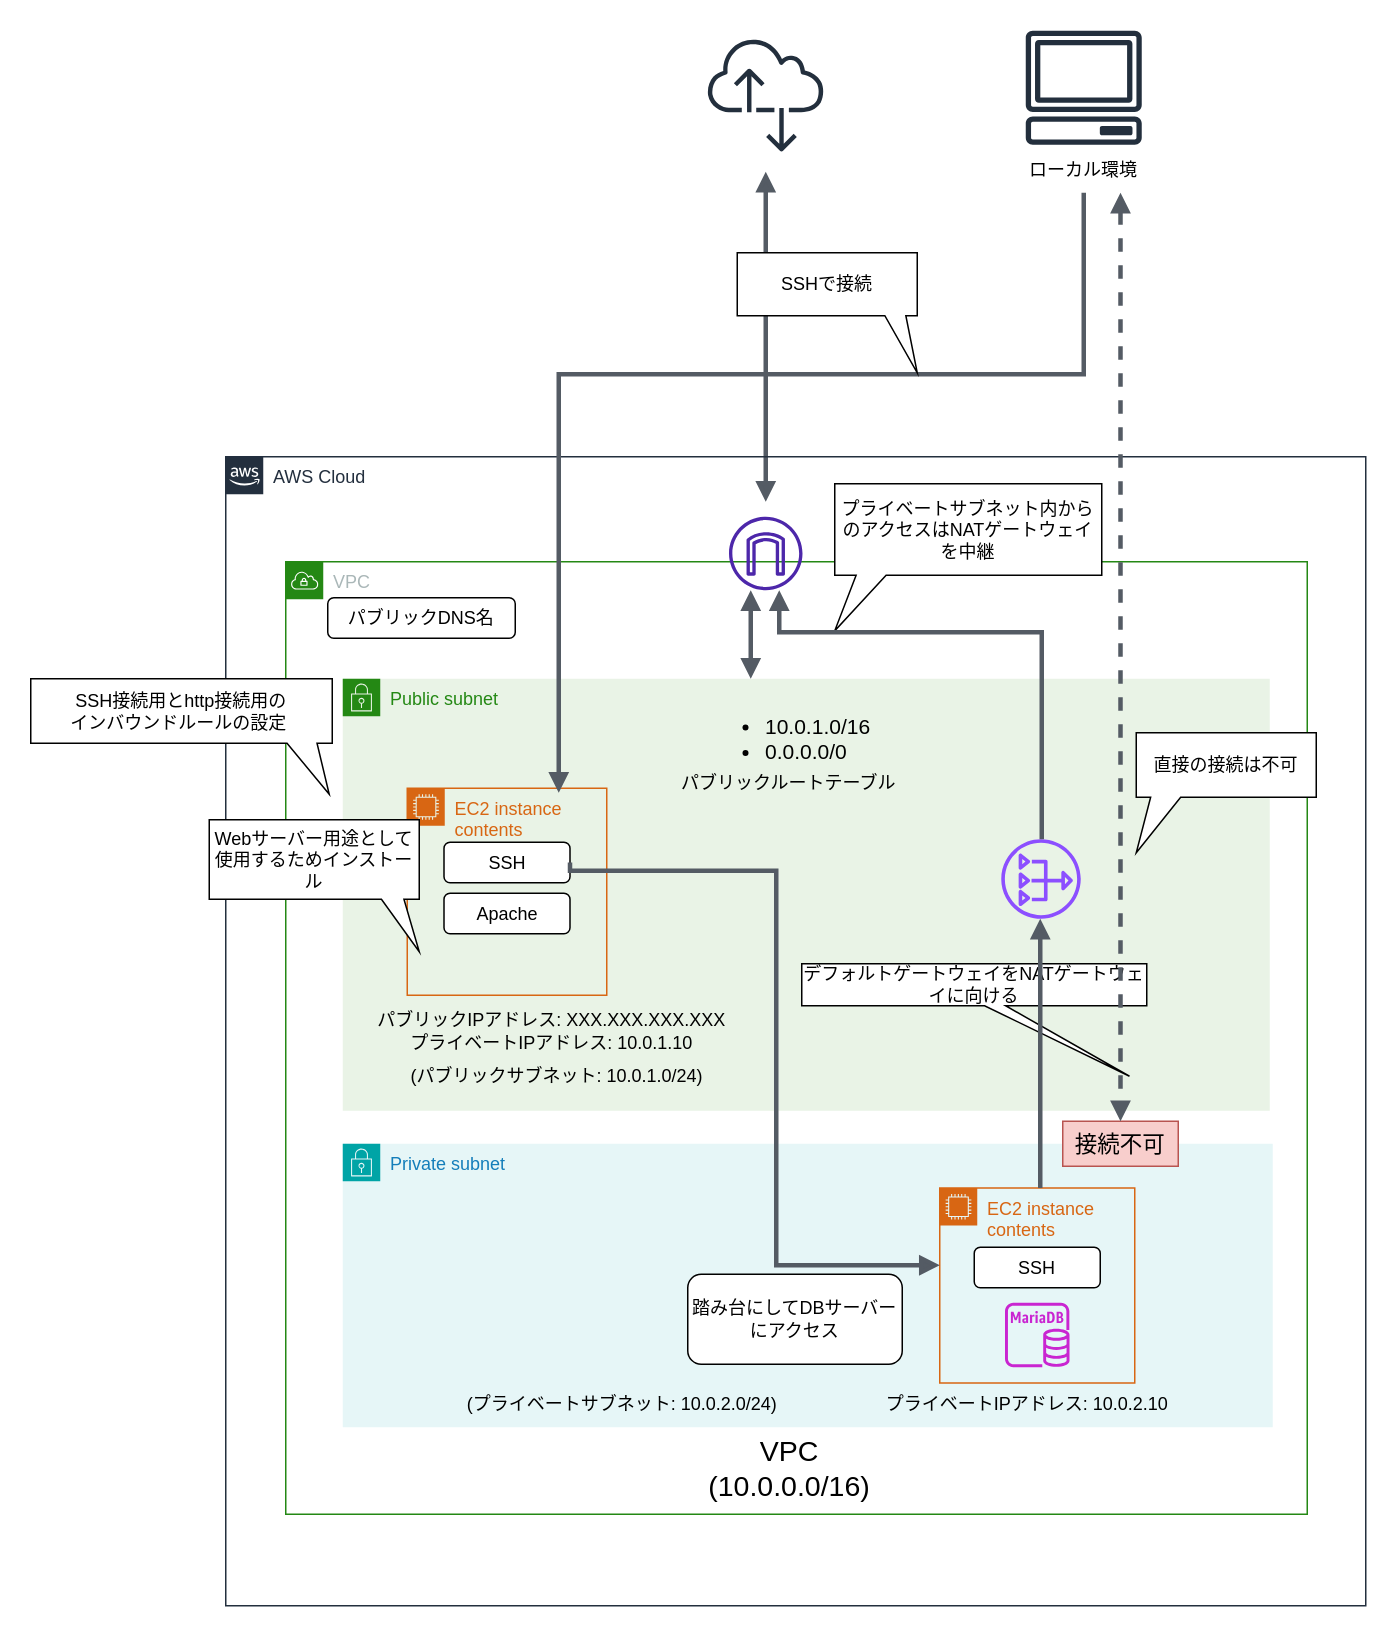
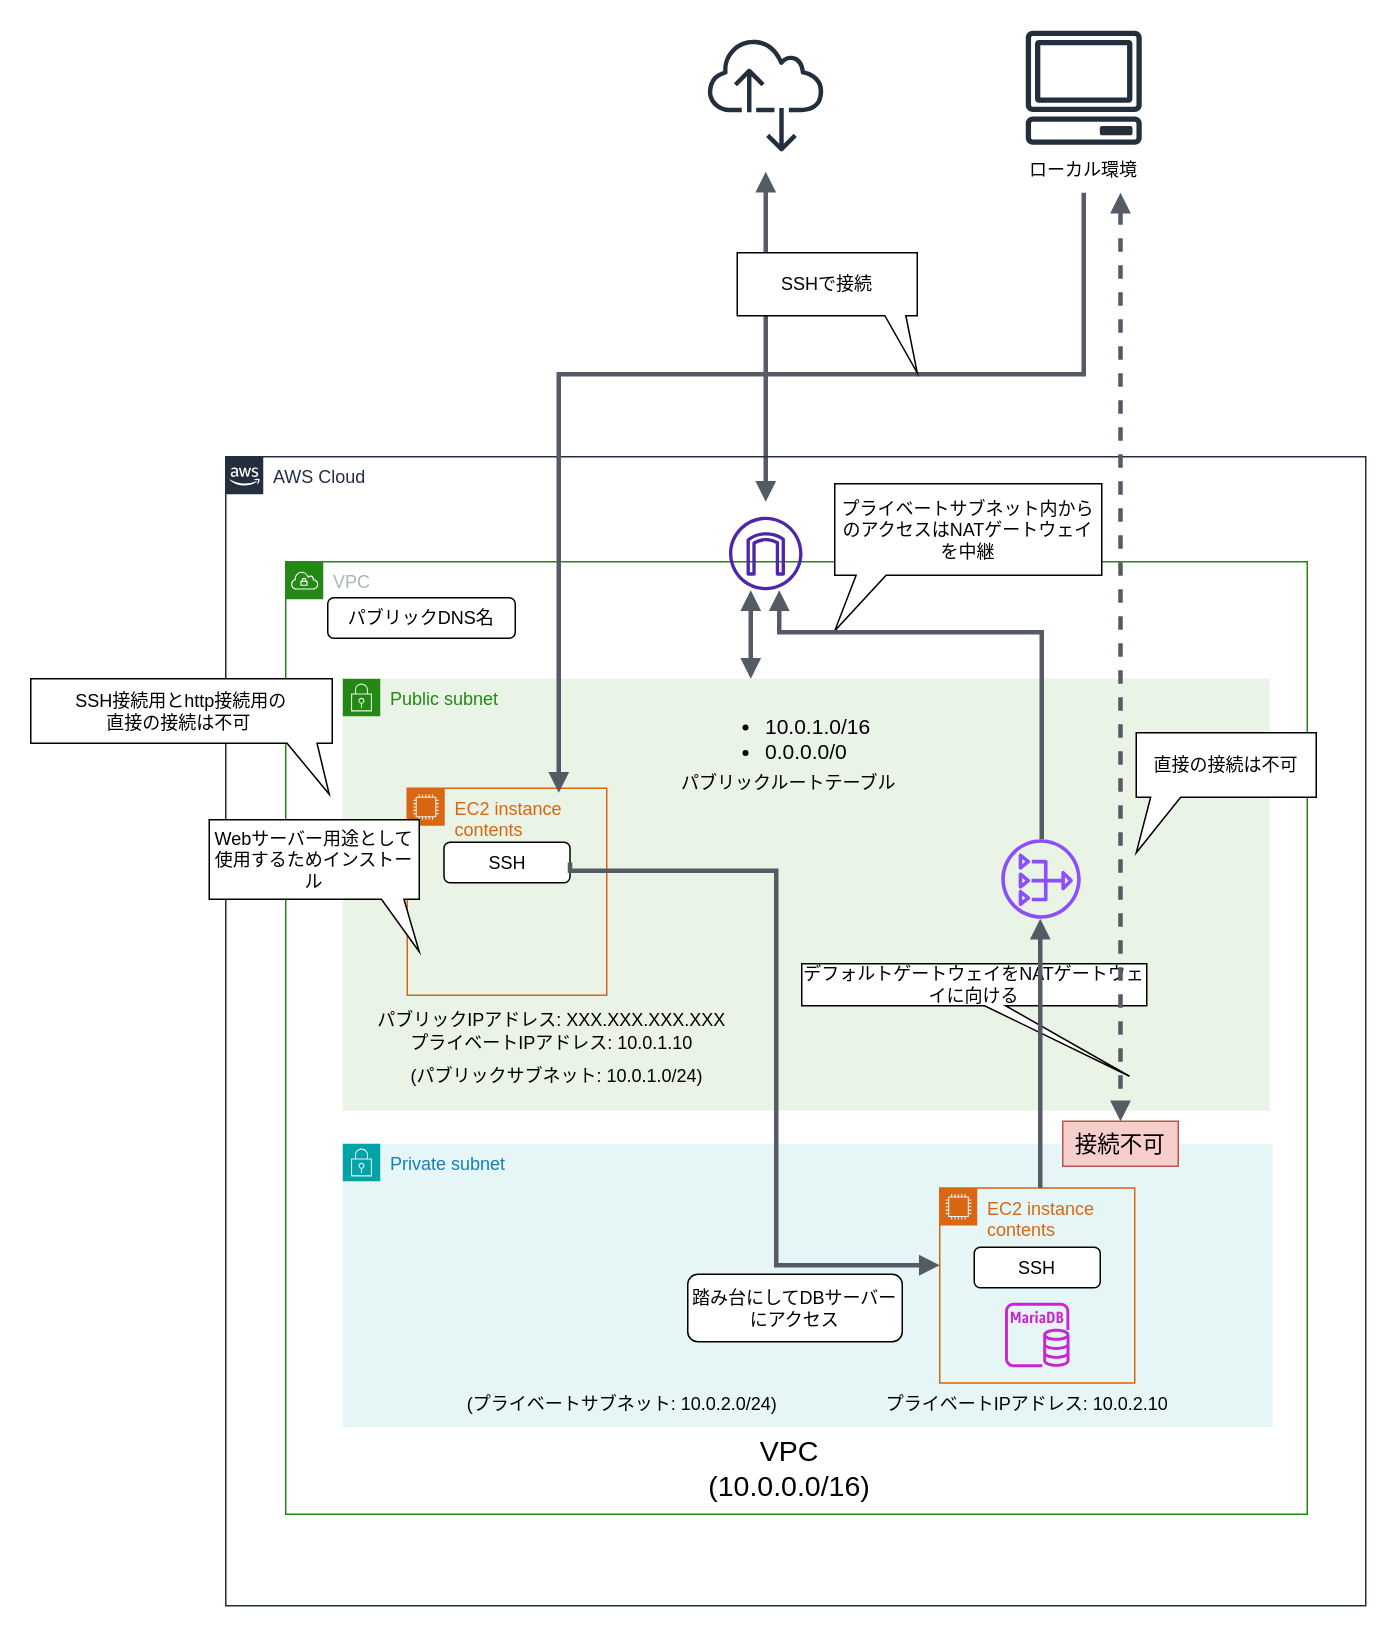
(182, 712) -> (182, 712)
(507, 914) -> none
(795, 1319) -> (795, 1308)
